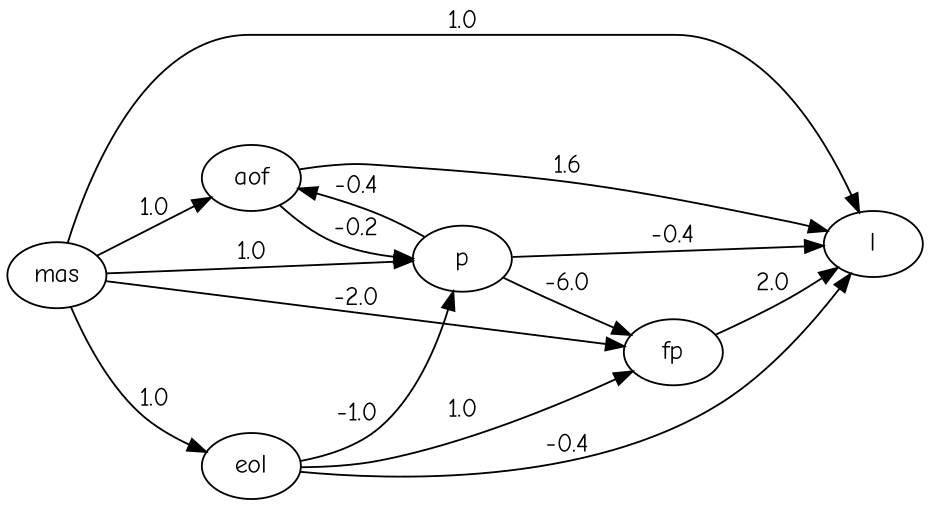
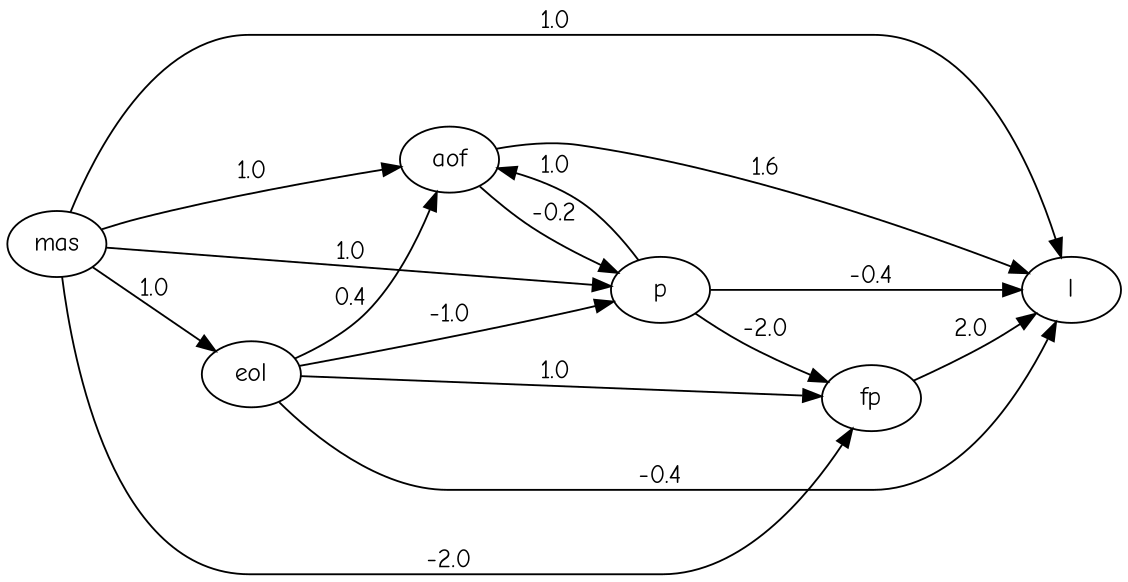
(357, 186) -> (555, 166)
(568, 283) -> (766, 329)
none -> (378, 299)
